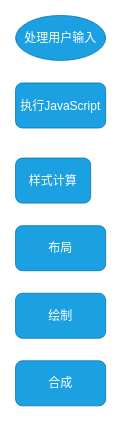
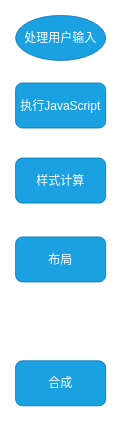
(53, 180) -> (60, 180)
(60, 248) -> (60, 259)
(60, 315) -> none
